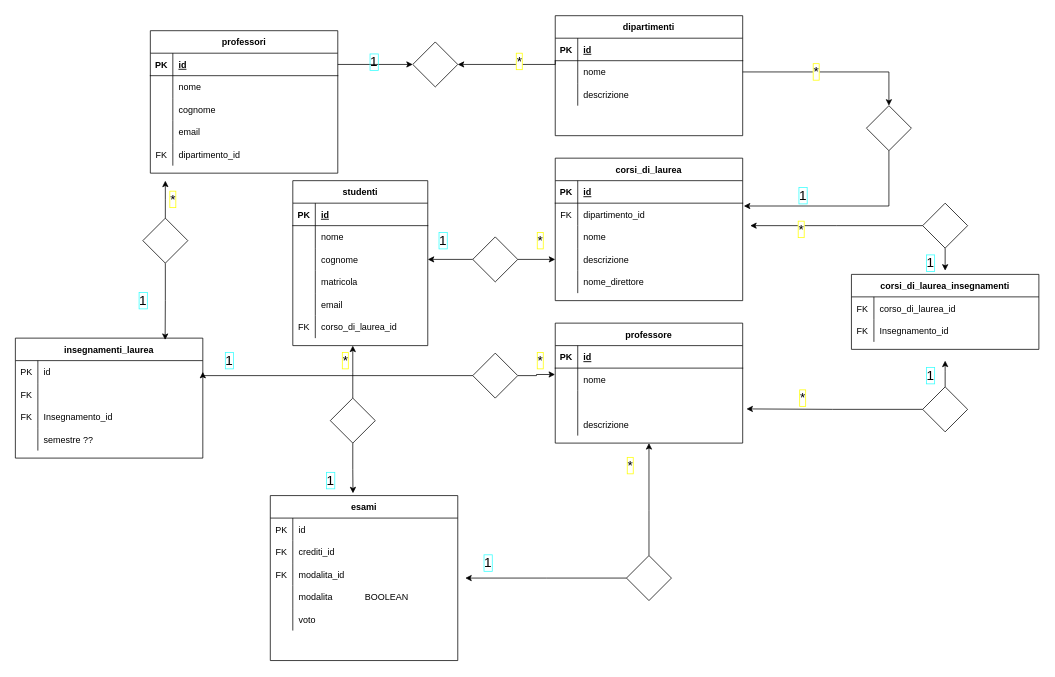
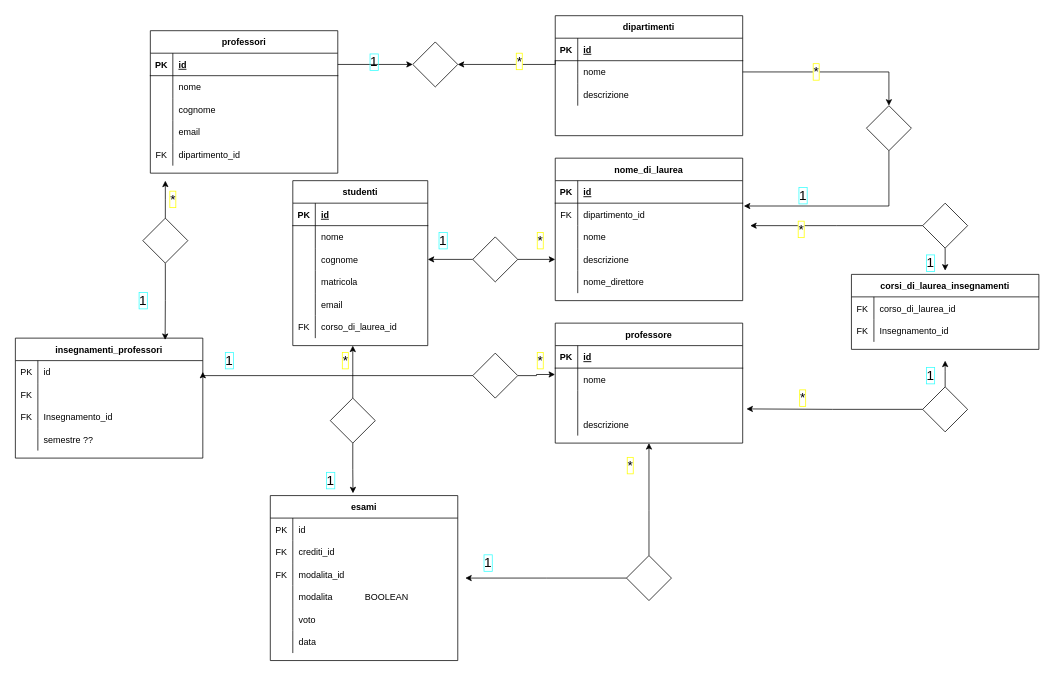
(649, 170) -> (649, 170)
(109, 350) -> (109, 350)
none -> (375, 642)
